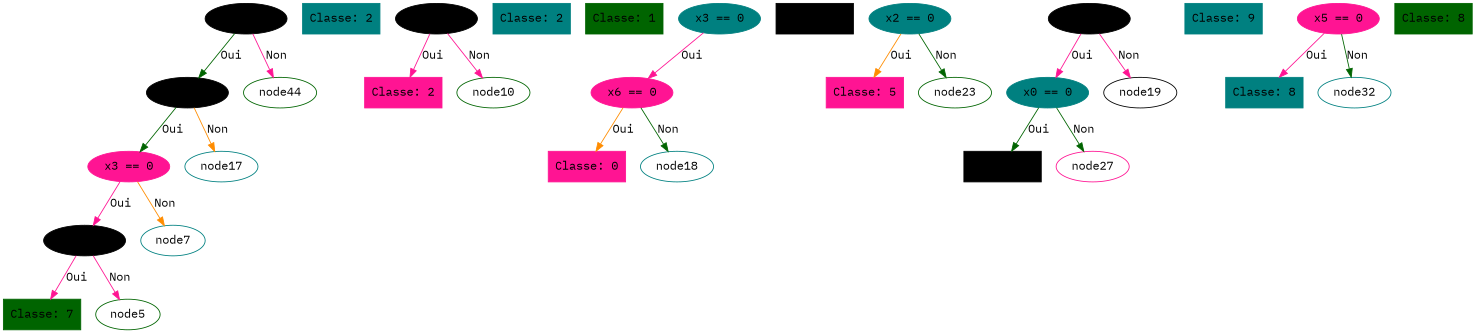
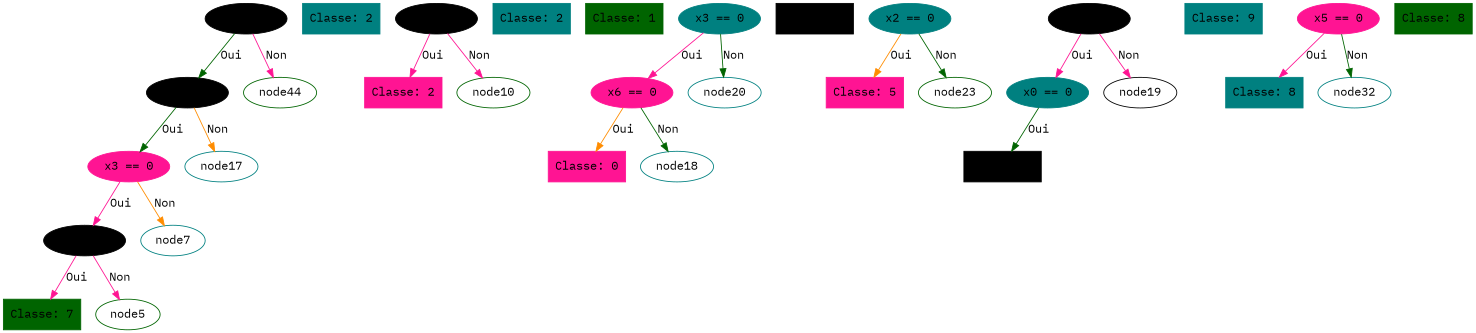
none -> (725, 93)
(1093, 167) -> none
